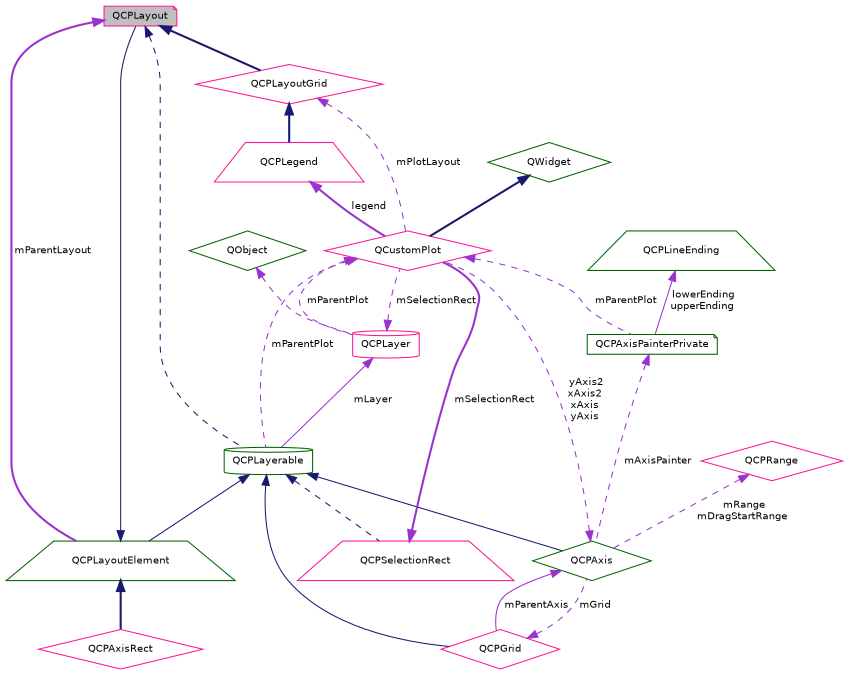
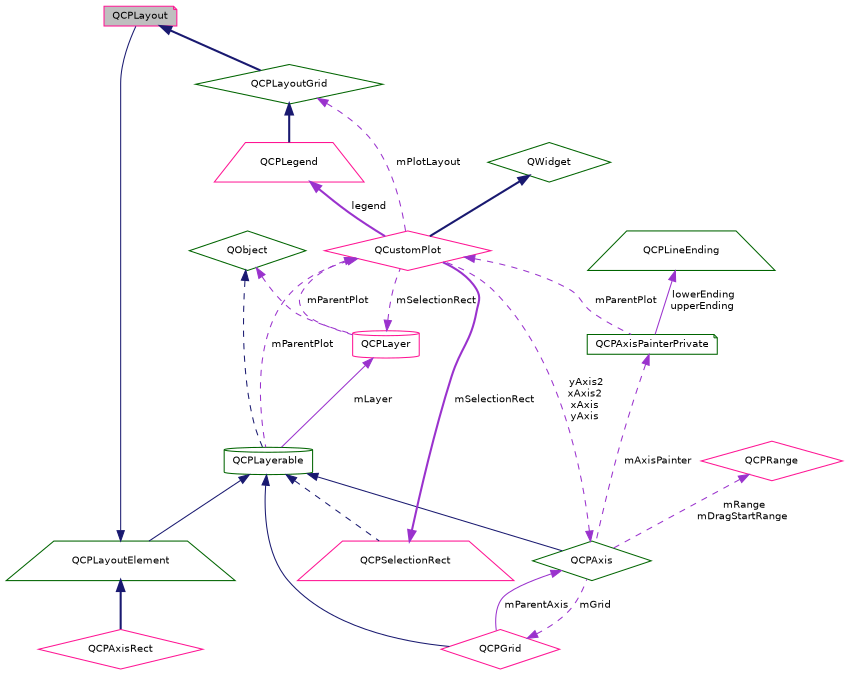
(289, 84) -> (289, 84)
(160, 259) -> (245, 365)
(11, 271) -> none
